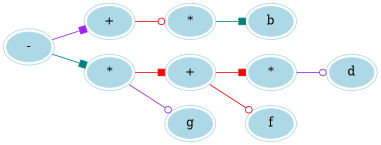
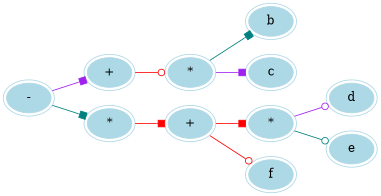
none -> (271, 72)
(190, 124) -> none
none -> (352, 149)
